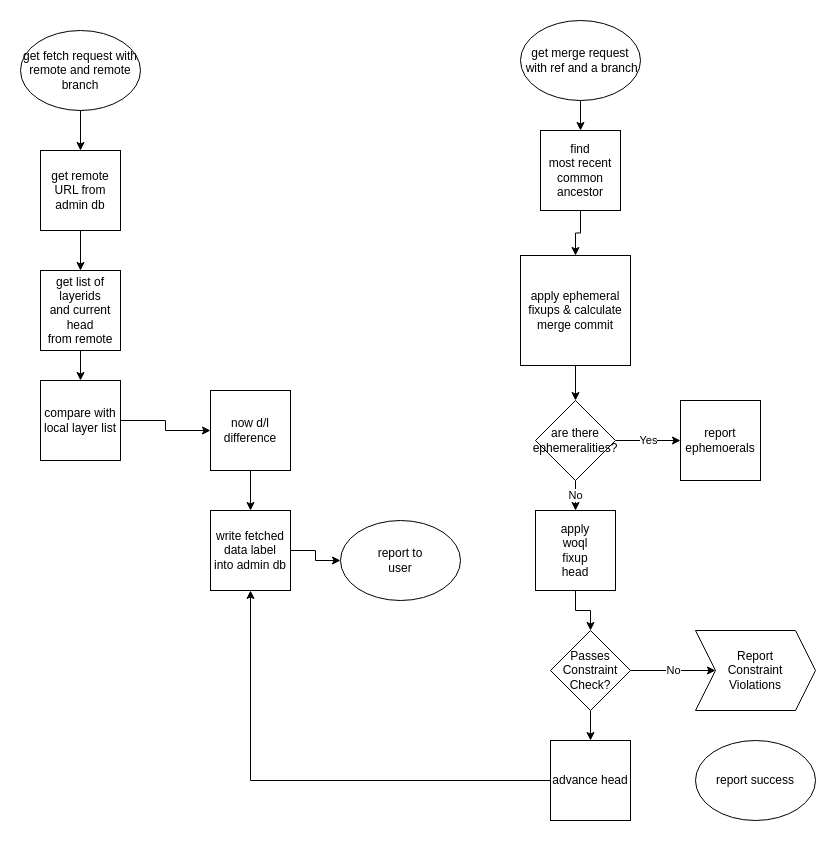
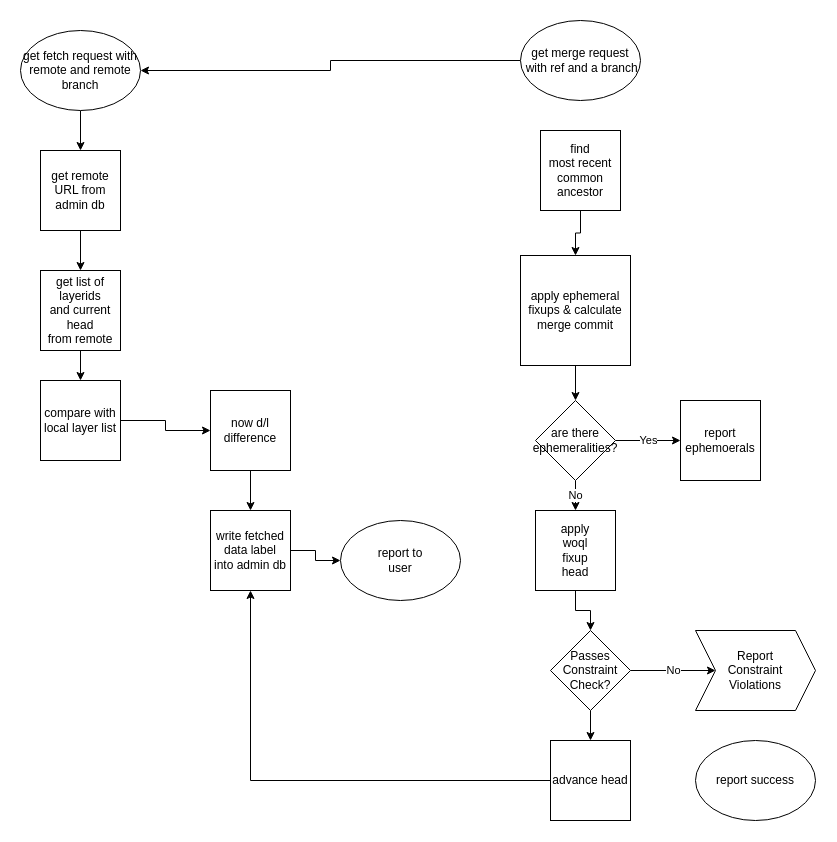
(581, 120) -> (331, 62)
